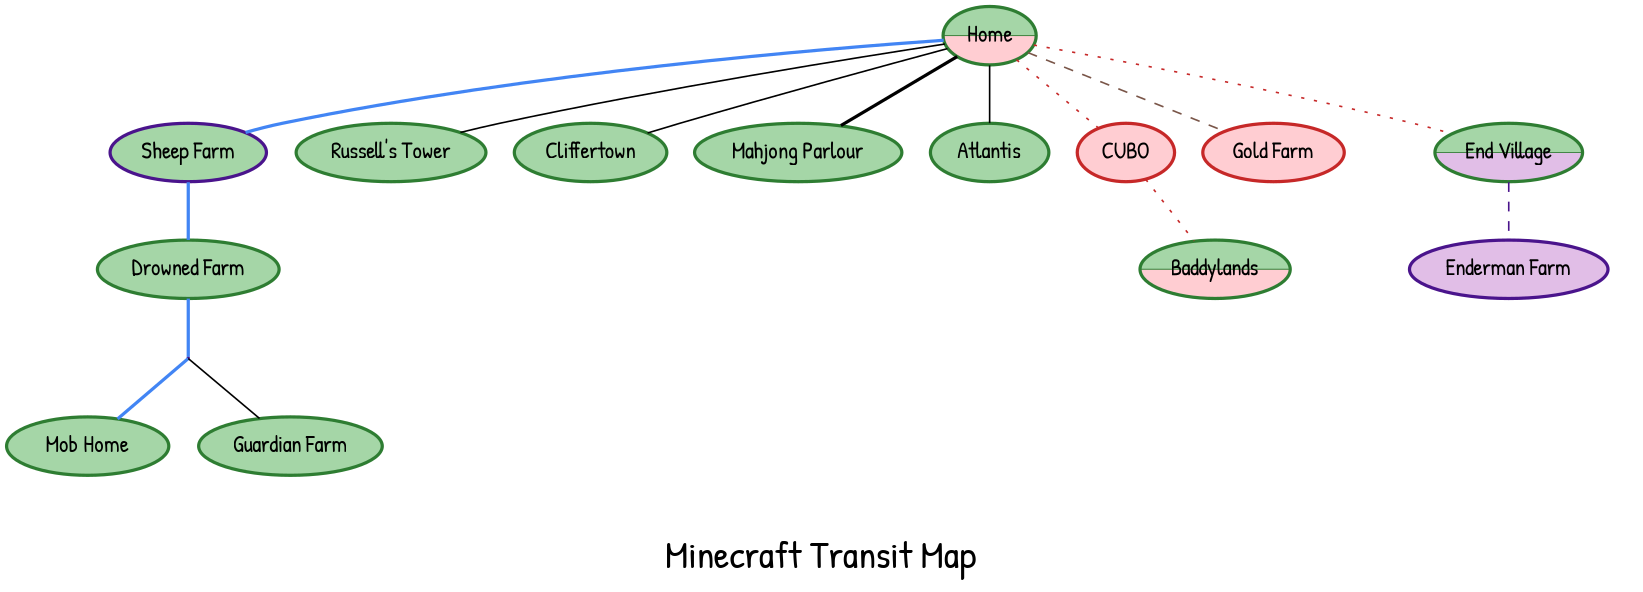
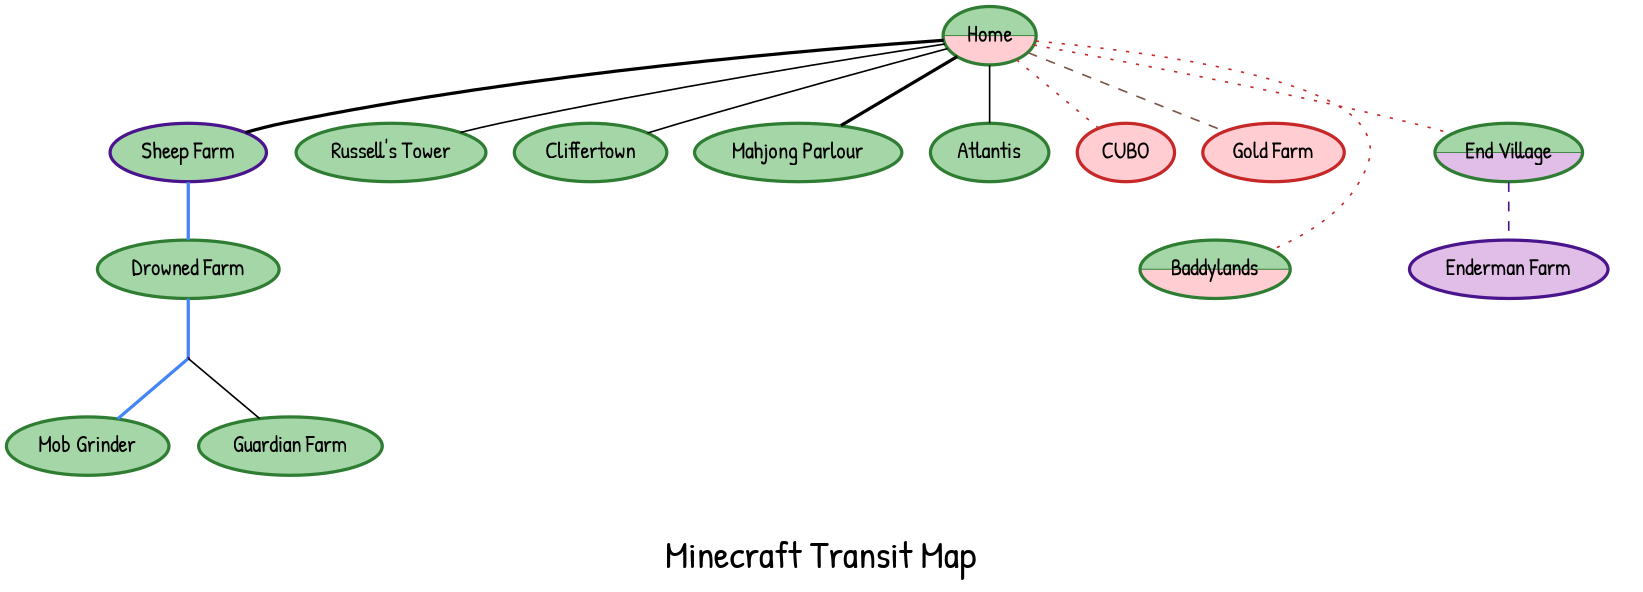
(593, 74) -> (593, 74)
(1170, 210) -> (1277, 82)
(88, 446) -> (88, 446)
